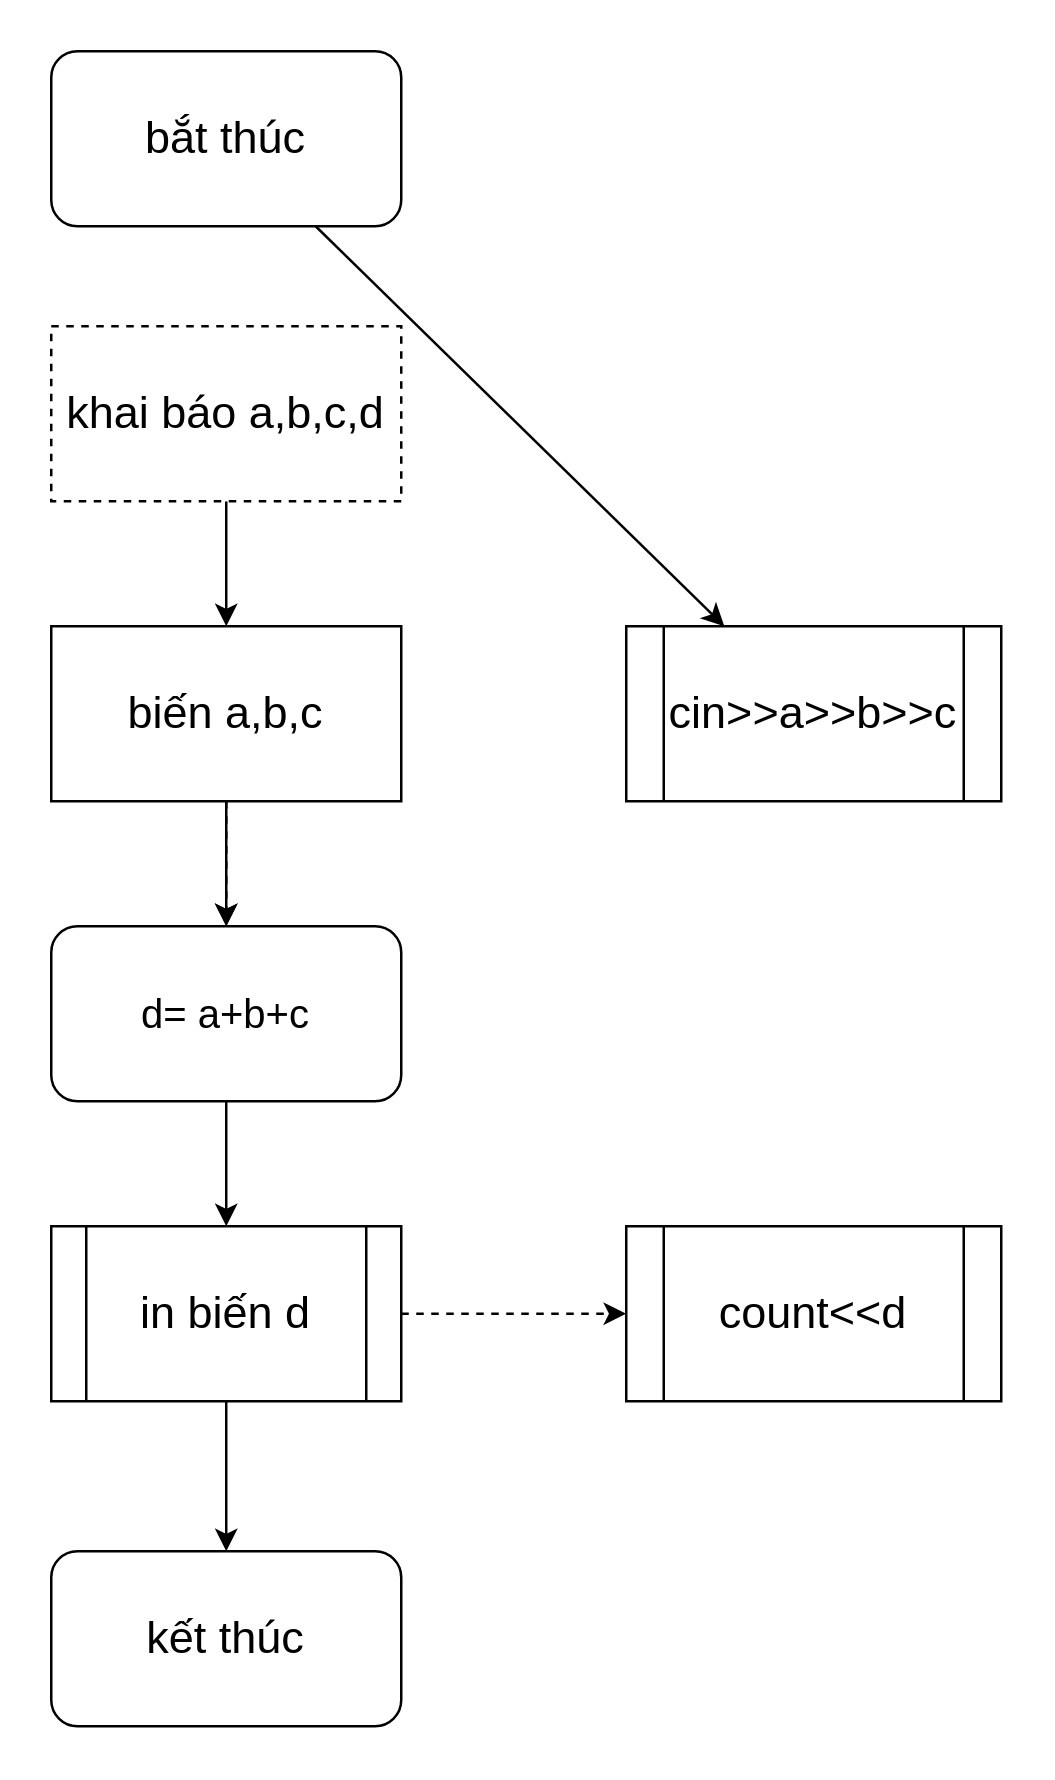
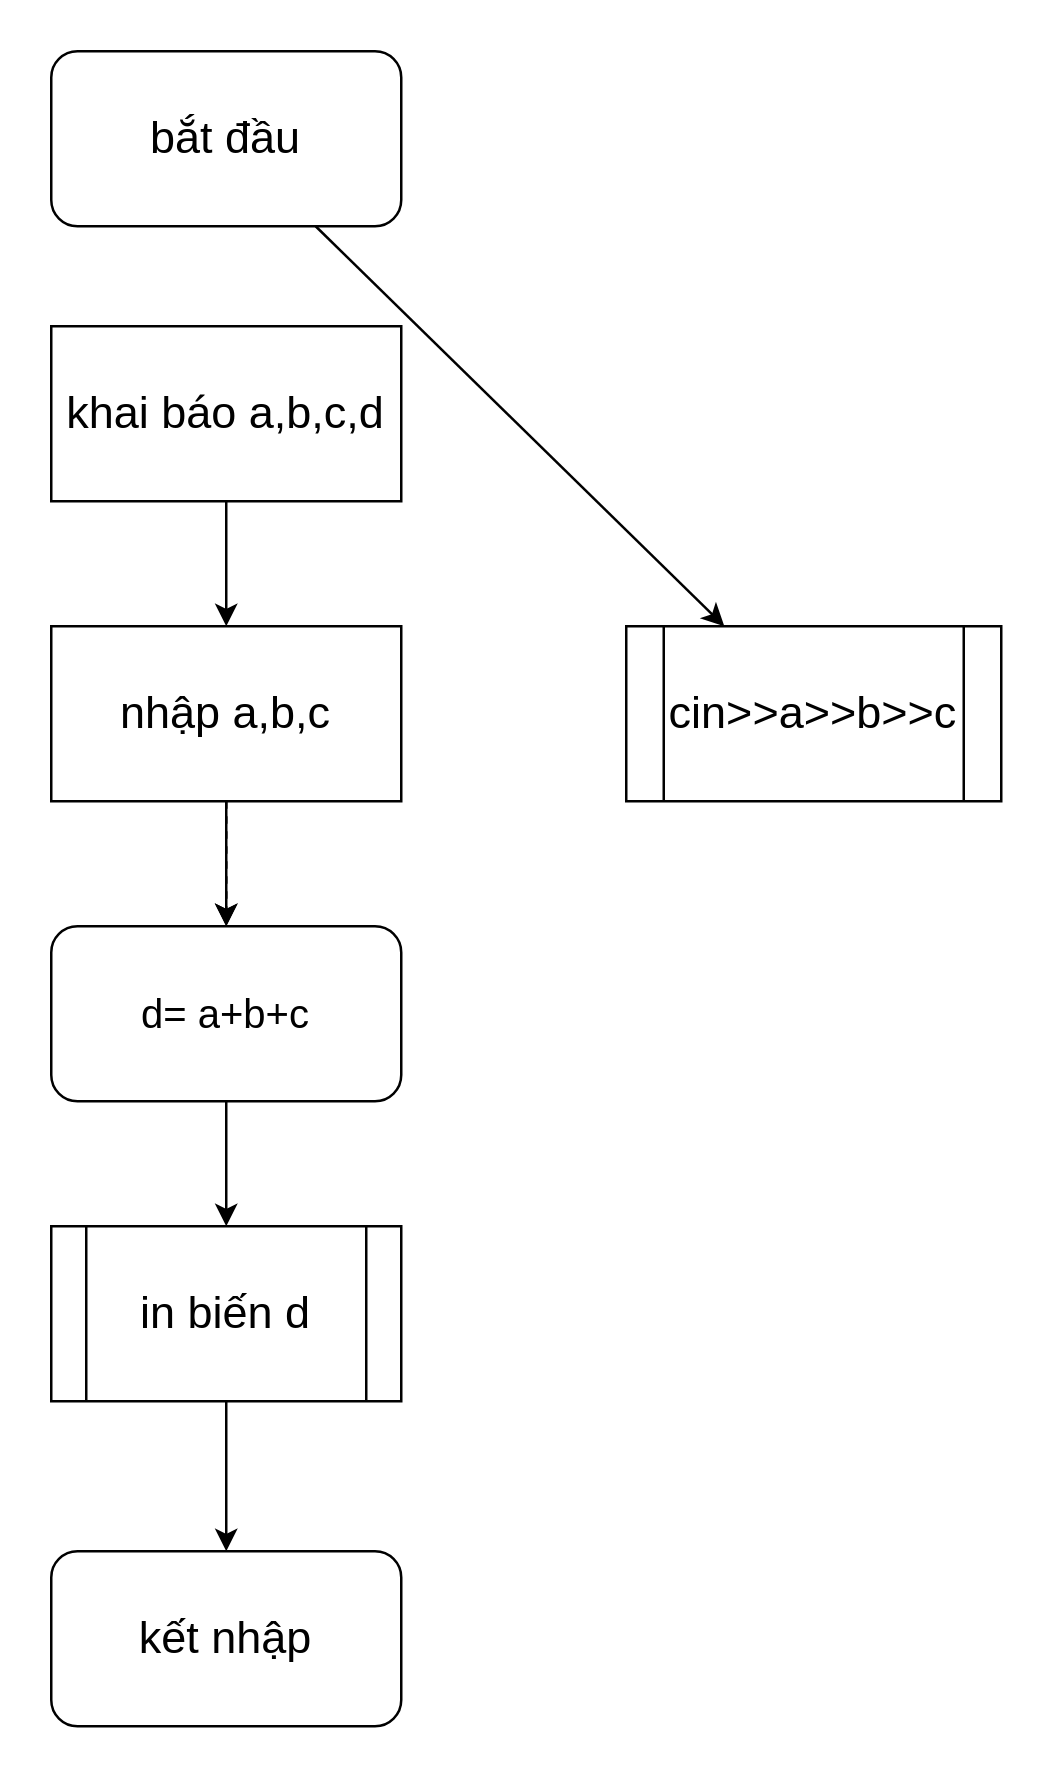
(226, 139) -> (226, 139)
(226, 414) -> (226, 414)
(226, 714) -> (226, 714)
(505, 1314) -> none
(814, 1314) -> none
(226, 1639) -> (226, 1639)
